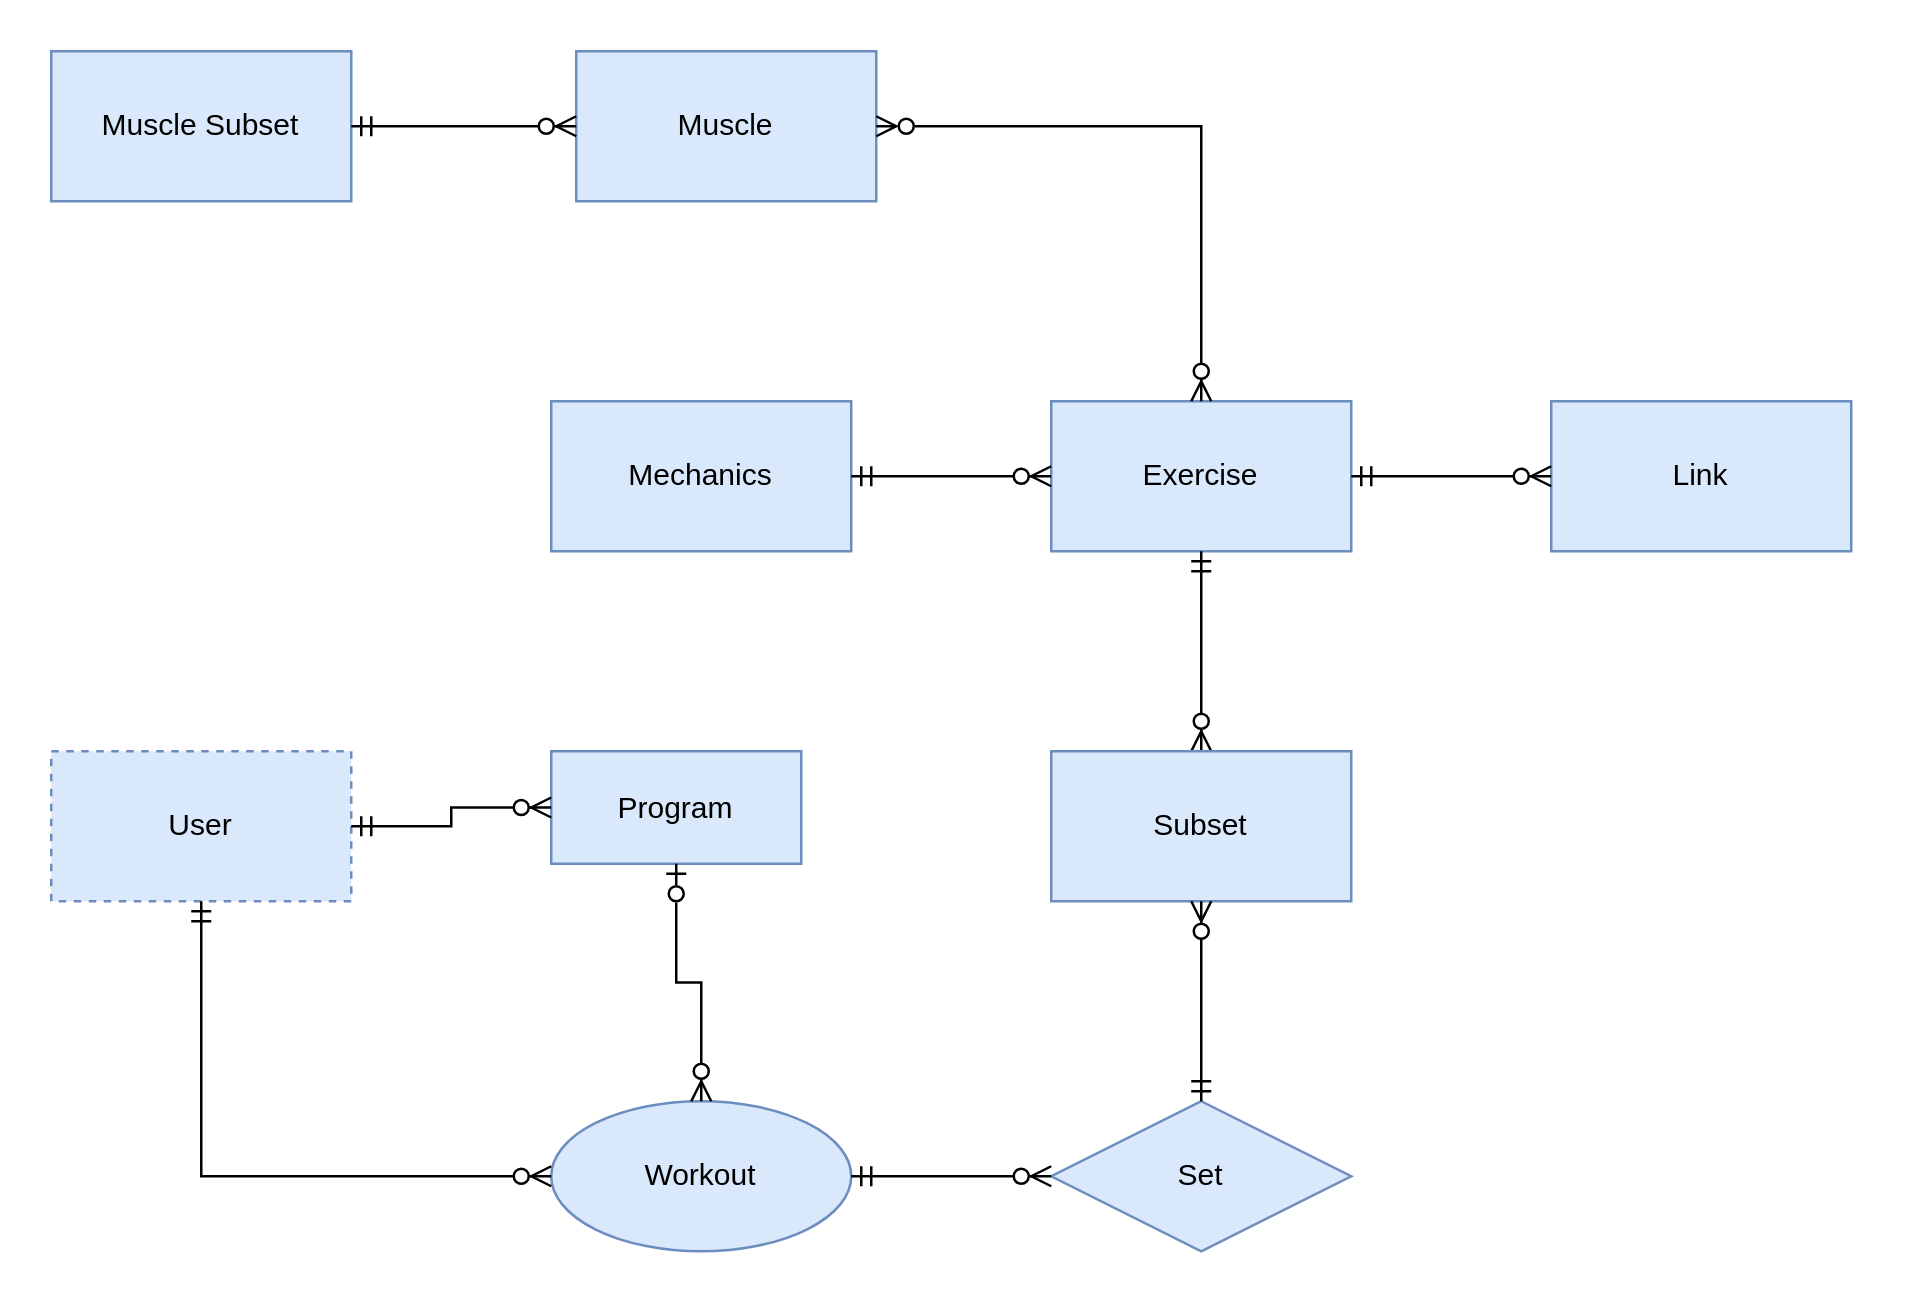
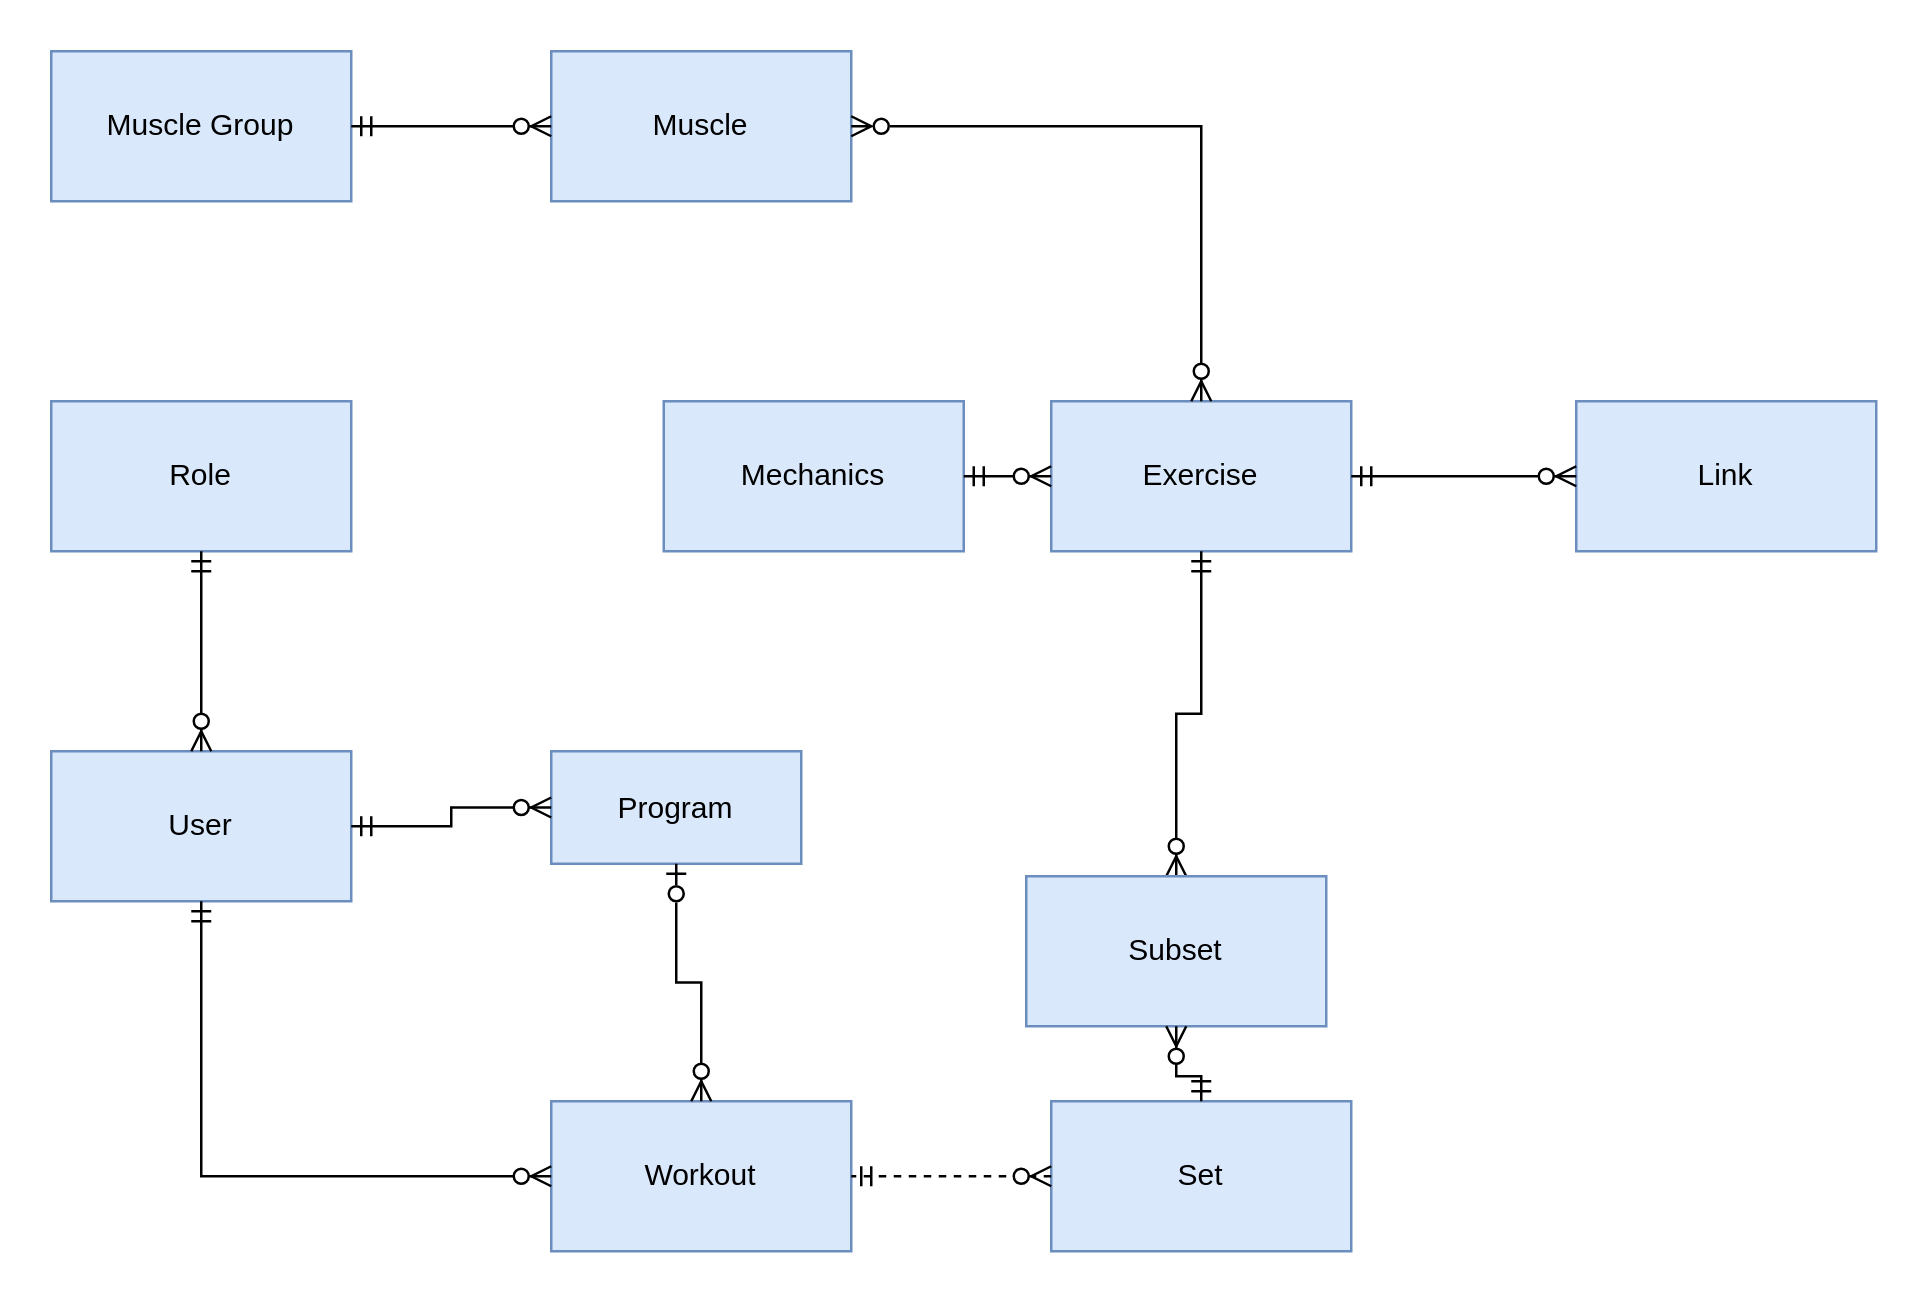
(201, 126) -> (201, 126)
(726, 126) -> (701, 126)
none -> (201, 476)
(701, 476) -> (814, 476)
(1701, 476) -> (1726, 476)
none -> (201, 634)
(201, 826) -> (201, 826)
(1201, 826) -> (1176, 951)
(701, 1176) -> (701, 1176)
(934, 1176) -> (934, 1176)
(1201, 1176) -> (1201, 1176)
